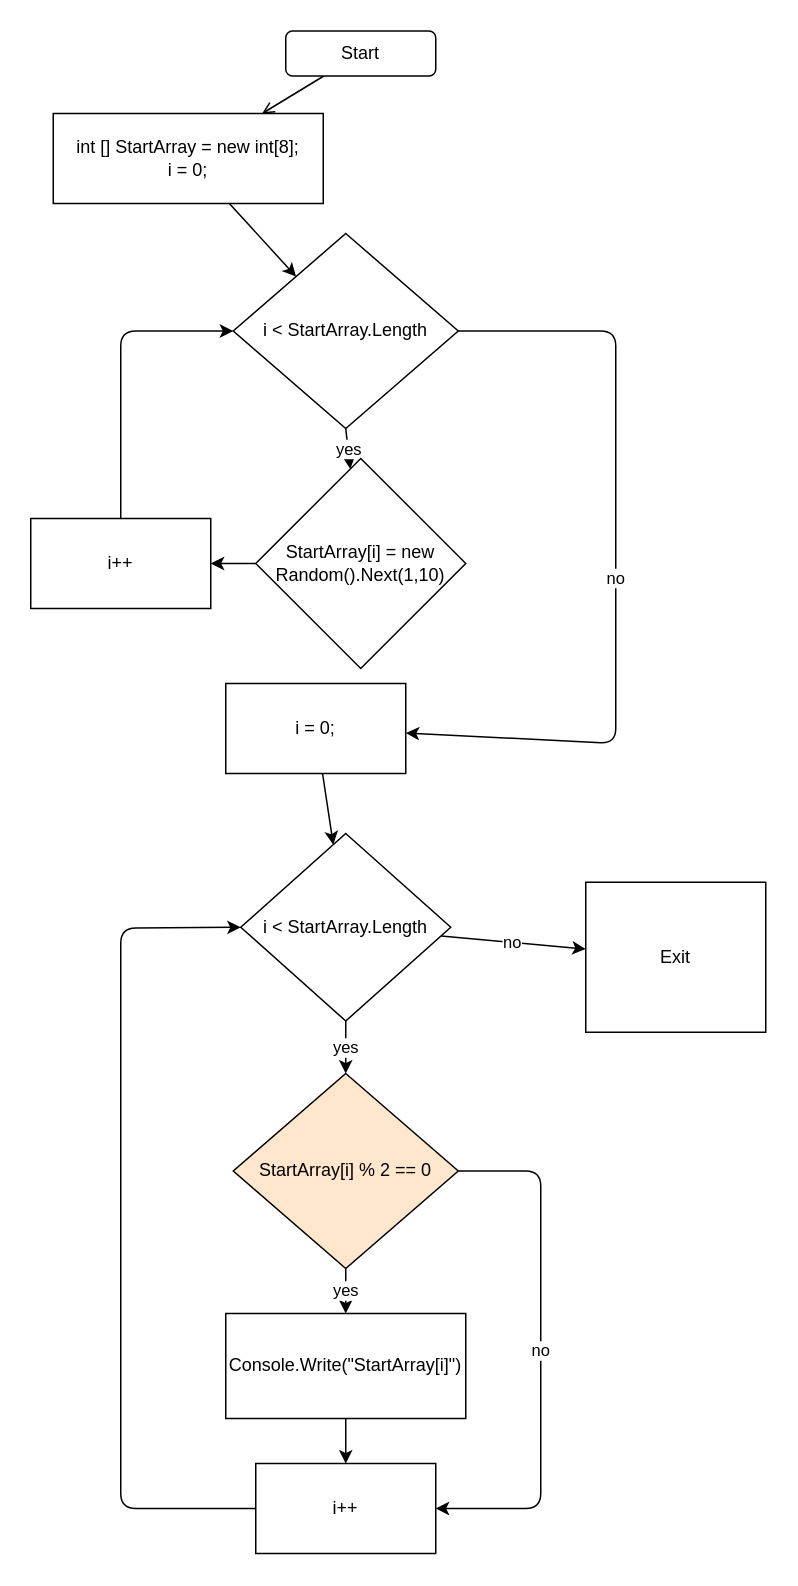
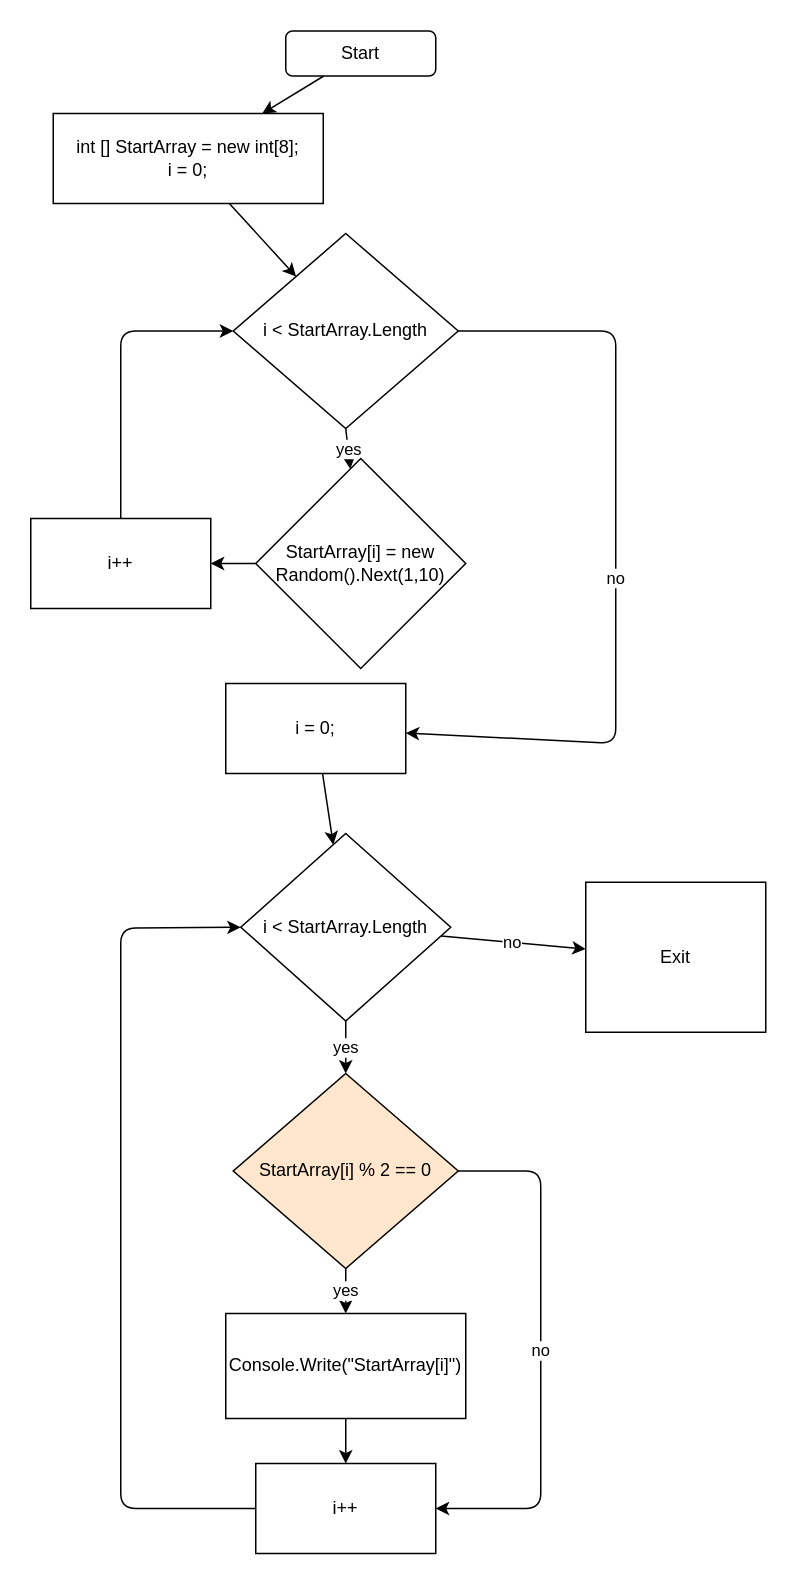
(269, 109) -> (272, 107)
